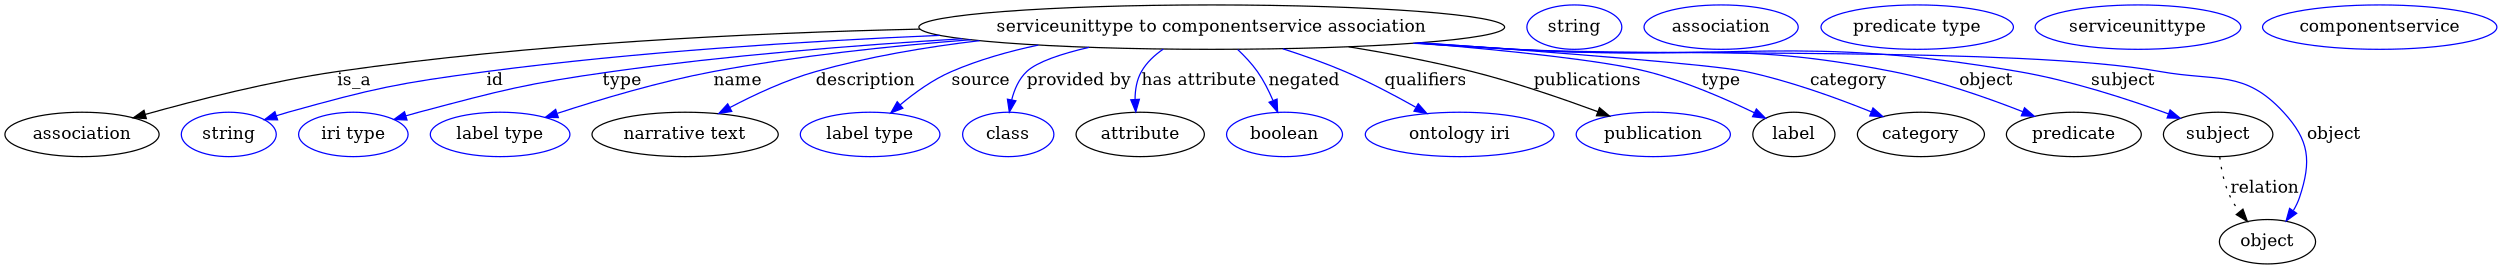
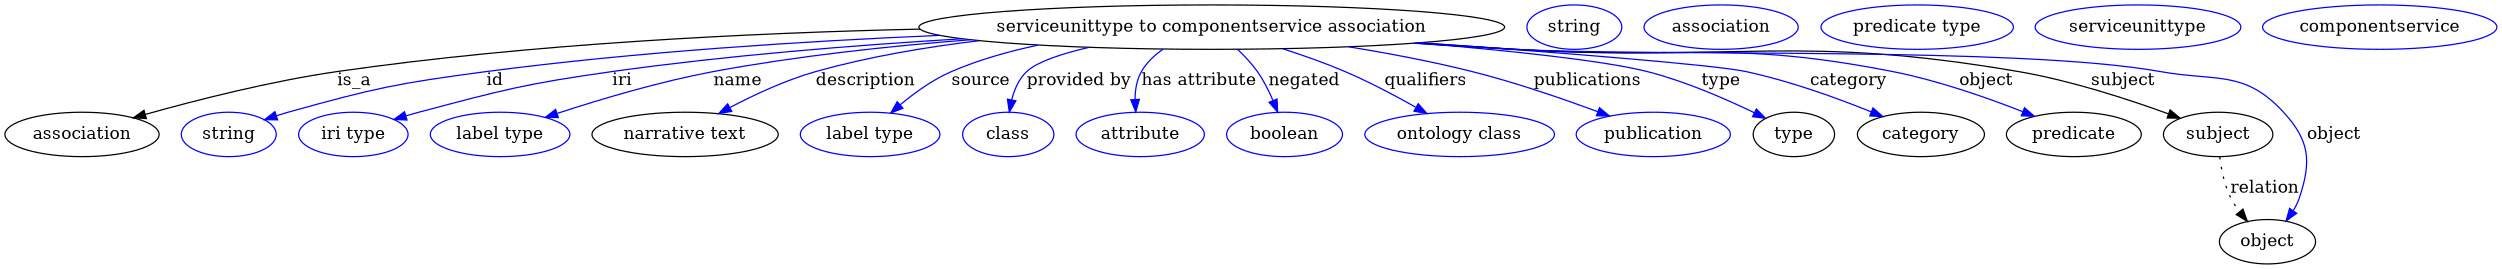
(1985, 67) -> (1985, 67)
(1475, 72) -> (1475, 72)
(622, 81) -> (622, 81)
(1140, 134) -> (1140, 134)
(1460, 134) -> (1460, 134)
(1794, 134) -> (1794, 134)
